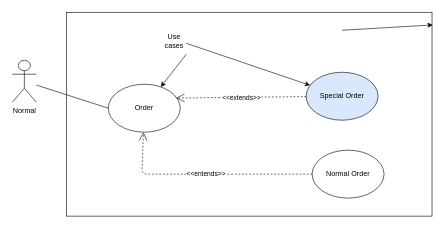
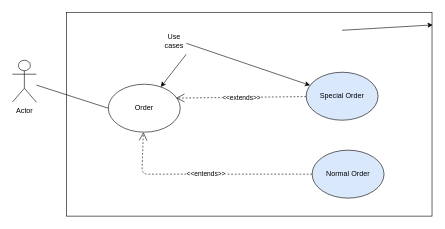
(25, 111) -> (25, 111)
(348, 174) -> (348, 174)
